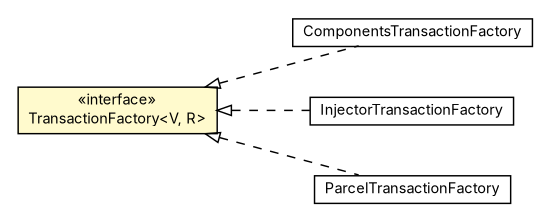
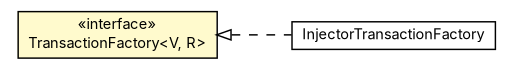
(412, 32) -> none
(412, 189) -> none
